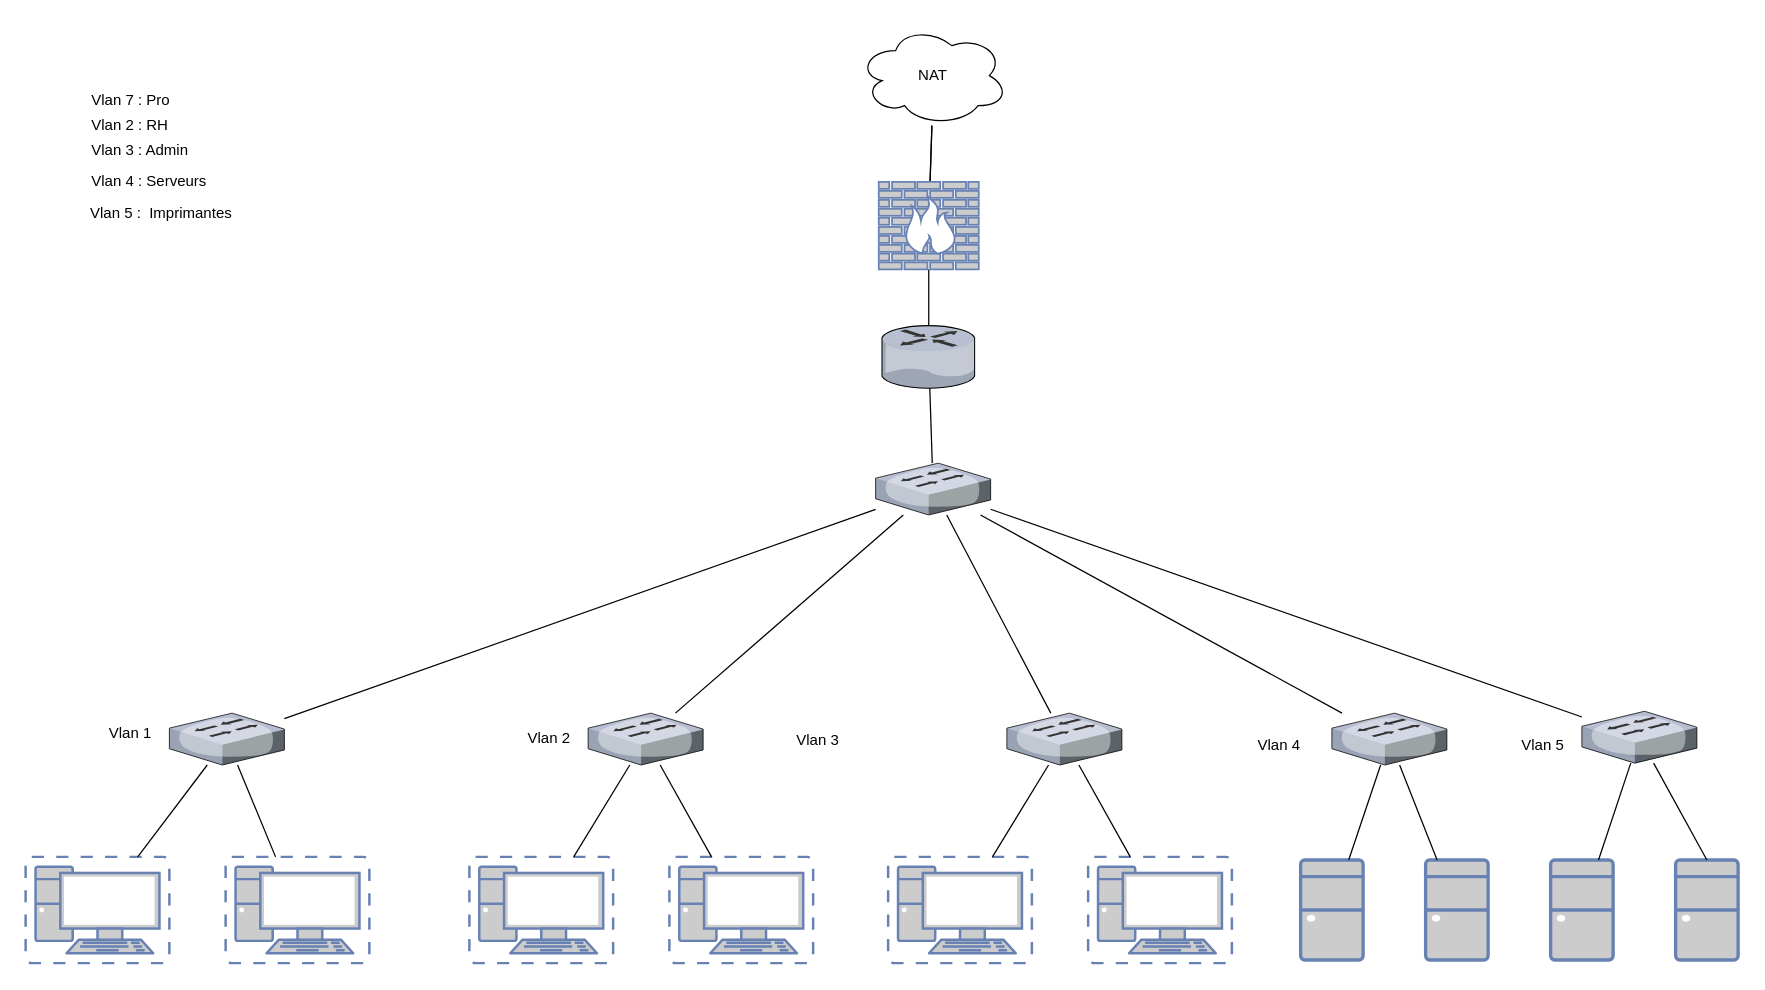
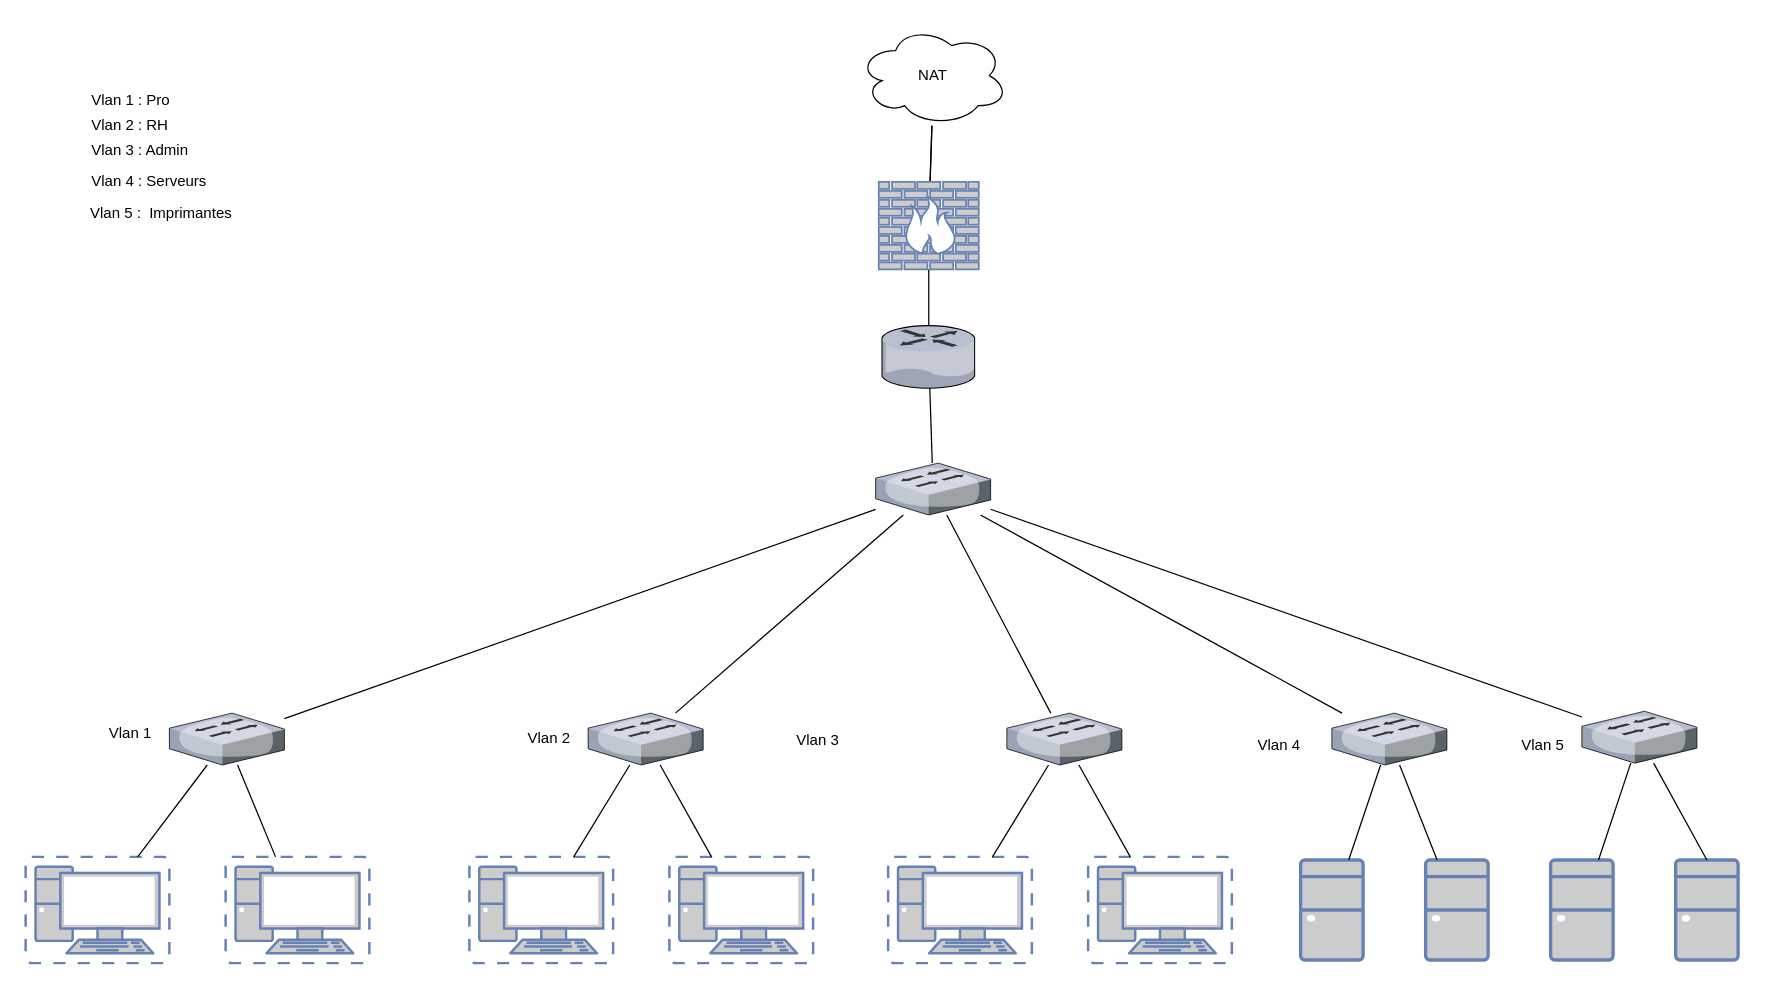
(133, 101) -> (133, 101)
